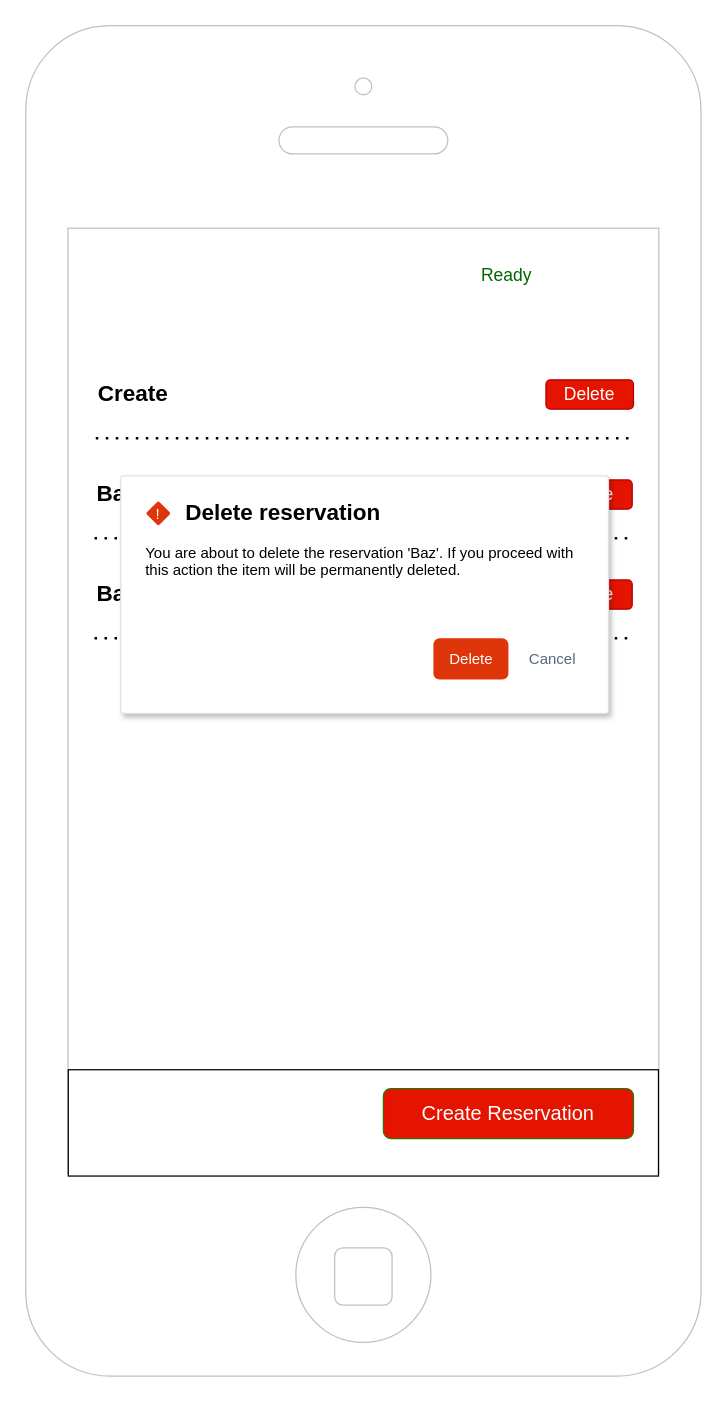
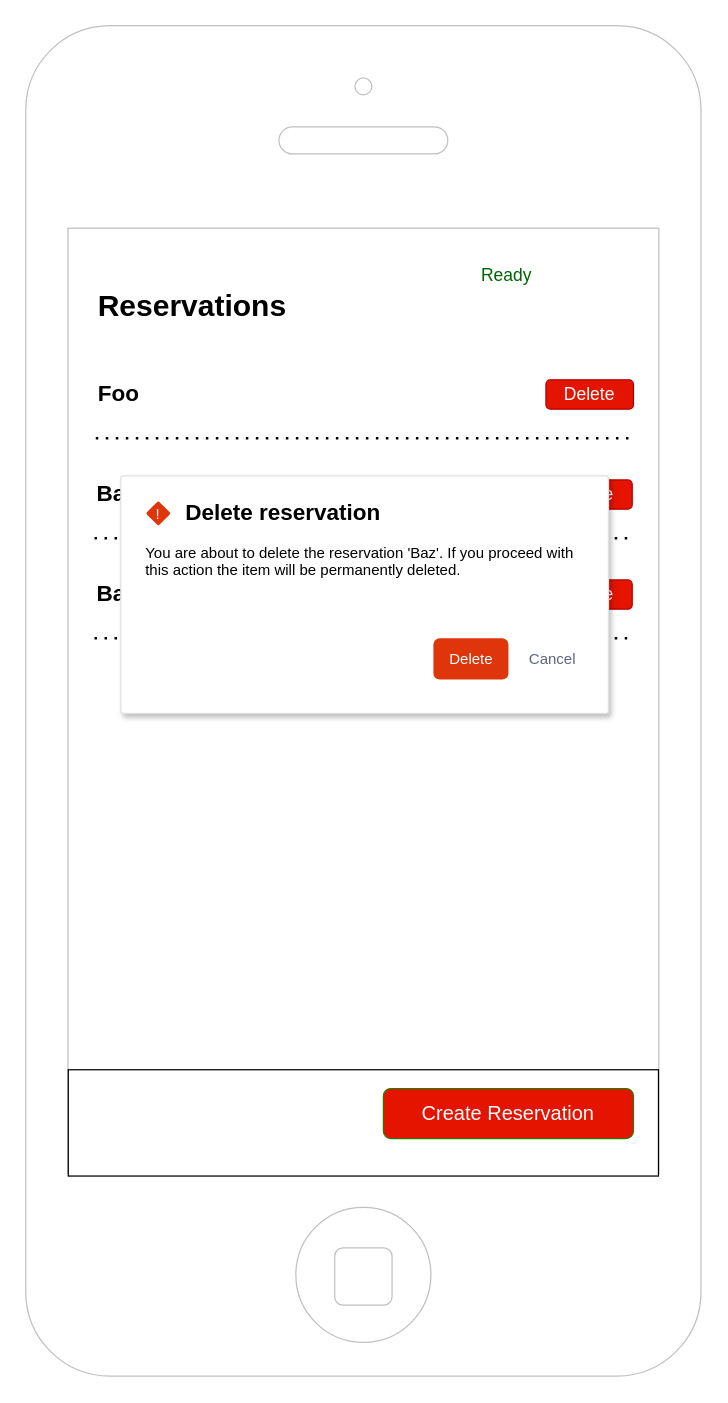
none -> (202, 307)
(123, 394) -> (111, 394)
